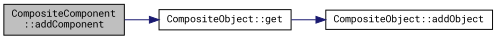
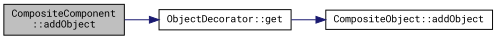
(64, 20) -> (64, 20)
(225, 20) -> (225, 20)
